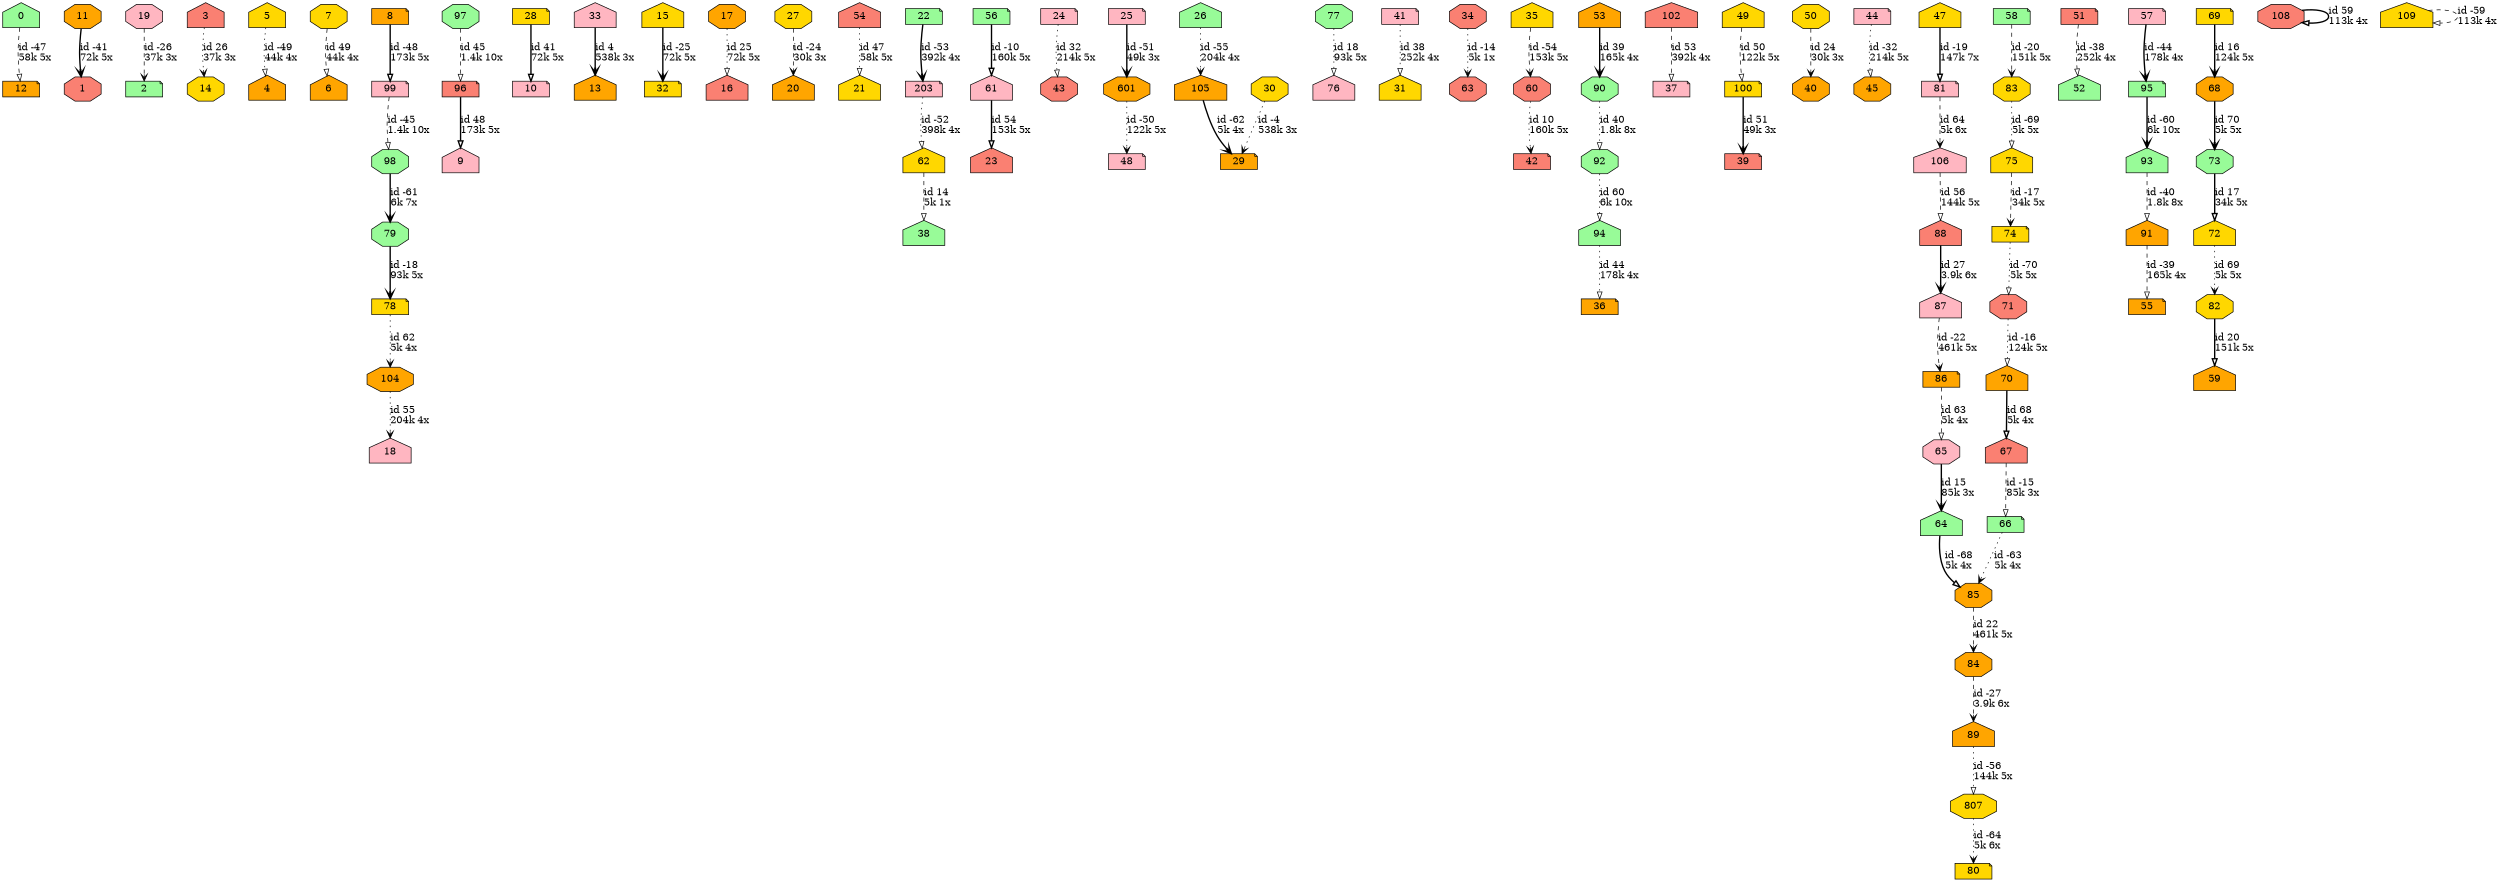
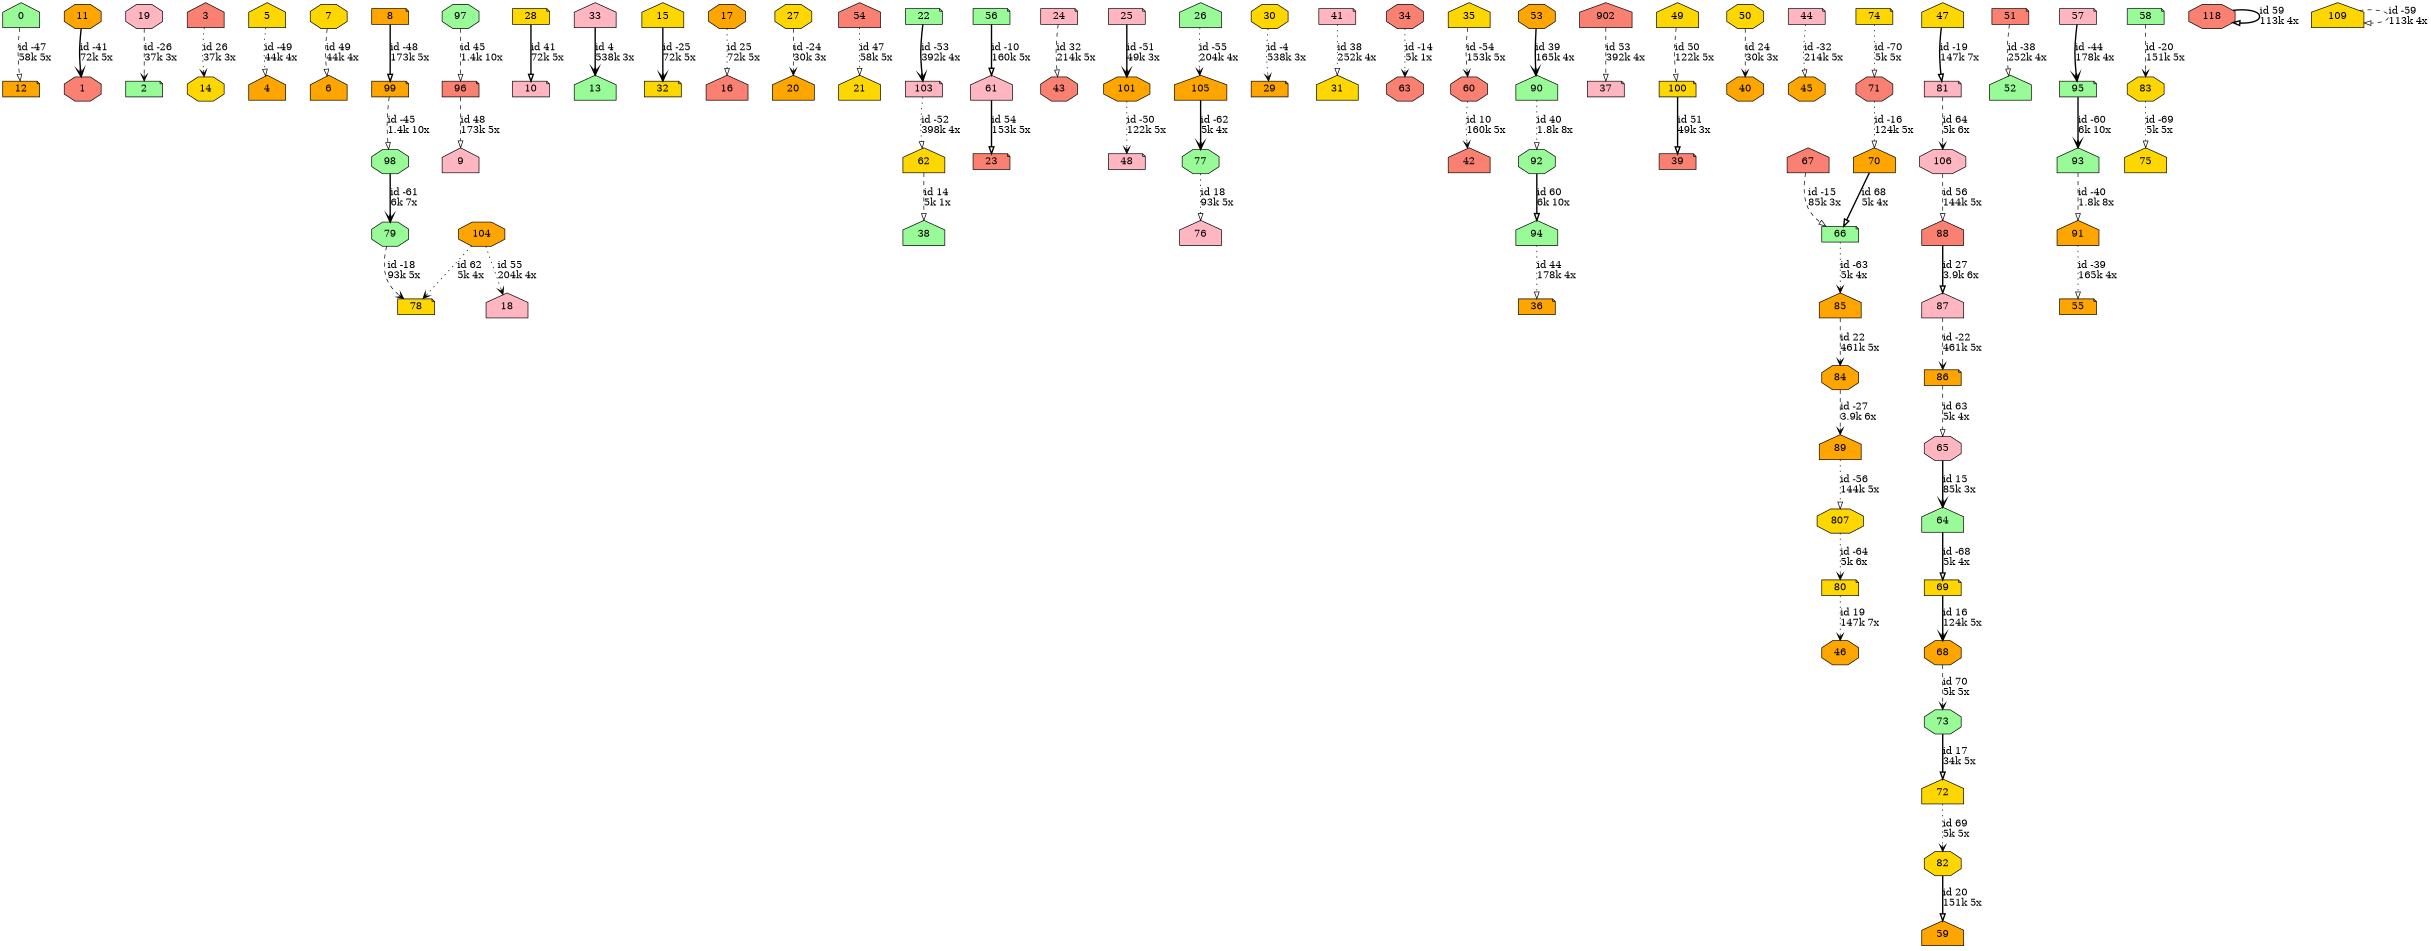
(1600, 16) -> (1537, 16)
(1671, 16) -> (1606, 16)
(2281, 16) -> (2212, 16)
(1056, 47) -> (1056, 47)
(390, 89) -> (390, 89)
(595, 89) -> (595, 89)
(924, 89) -> (924, 89)
(1127, 89) -> (1127, 89)
(1600, 89) -> (1537, 89)
(461, 119) -> (461, 119)
(1743, 122) -> (1678, 122)
(2215, 122) -> (1943, 684)
(1212, 126) -> (1201, 121)
(992, 162) -> (992, 162)
(1532, 162) -> (1469, 162)
(1940, 162) -> (1943, 162)
(1600, 194) -> (1537, 194)
(2011, 196) -> none
(1941, 266) -> (1943, 266)
(390, 269) -> (385, 272)
(2147, 269) -> (2078, 269)
(390, 338) -> (450, 270)
(2007, 411) -> (1858, 196)
(1941, 561) -> (1943, 553)
(1973, 595) -> (1840, 307)
none -> (1840, 653)
